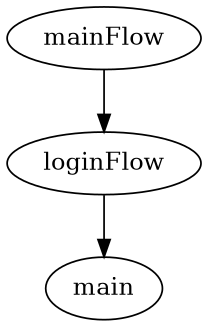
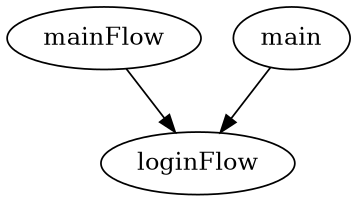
(104, 217) -> (251, 93)
